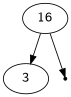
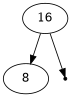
(26, 79) -> (26, 79)
